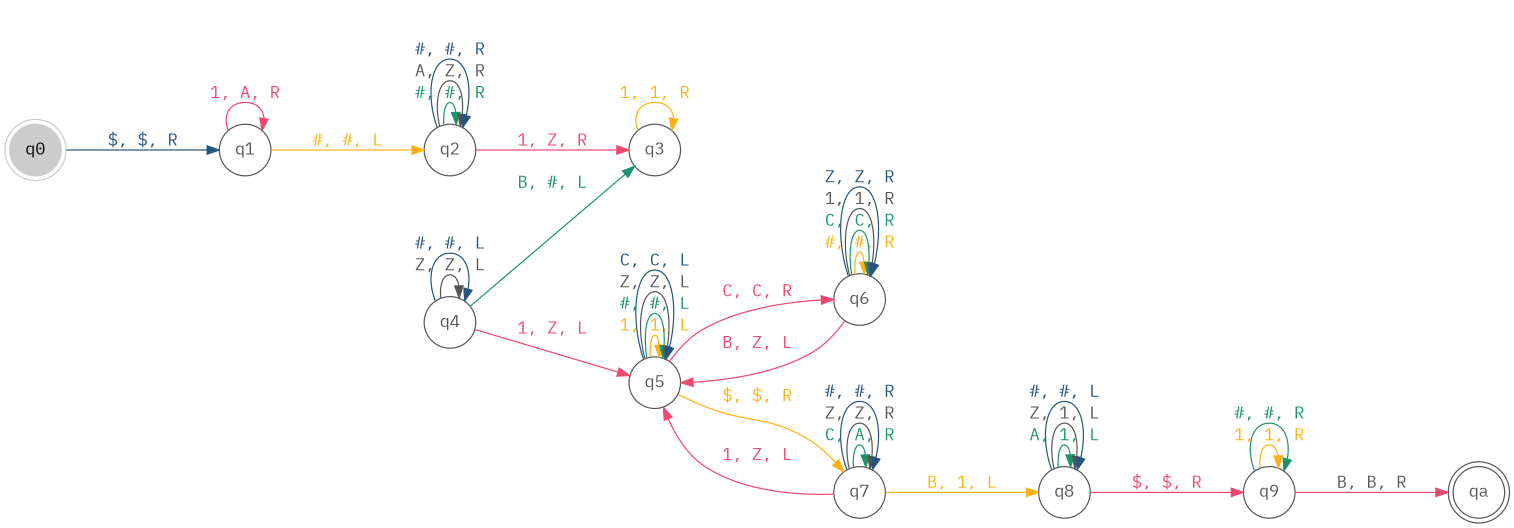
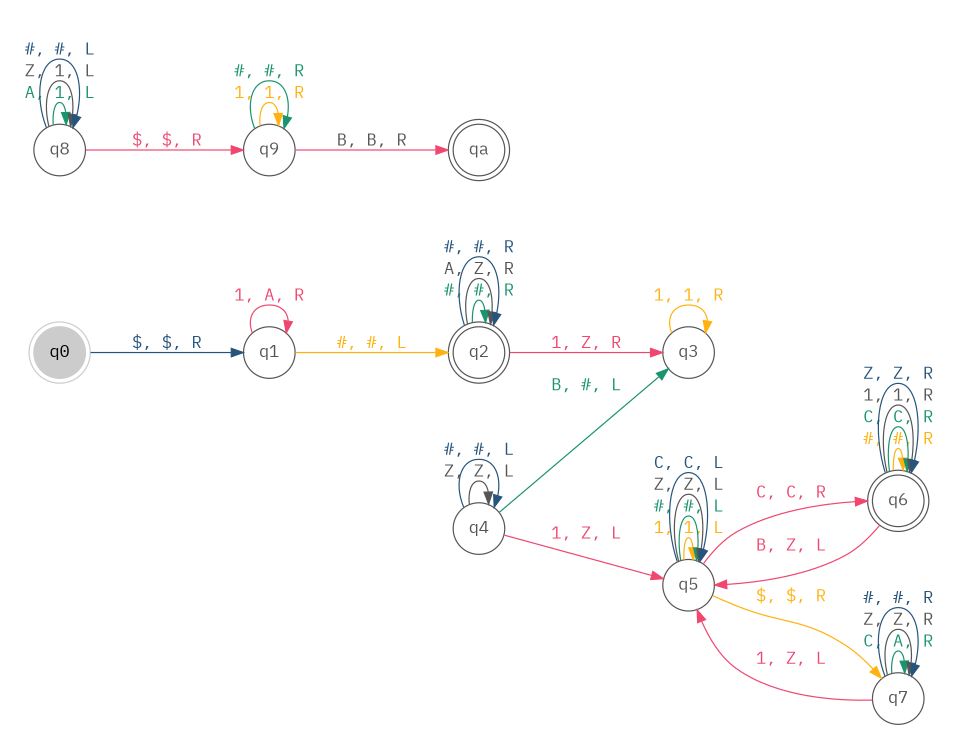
(450, 150) -> (479, 353)
(860, 300) -> (898, 501)
(956, 492) -> none
